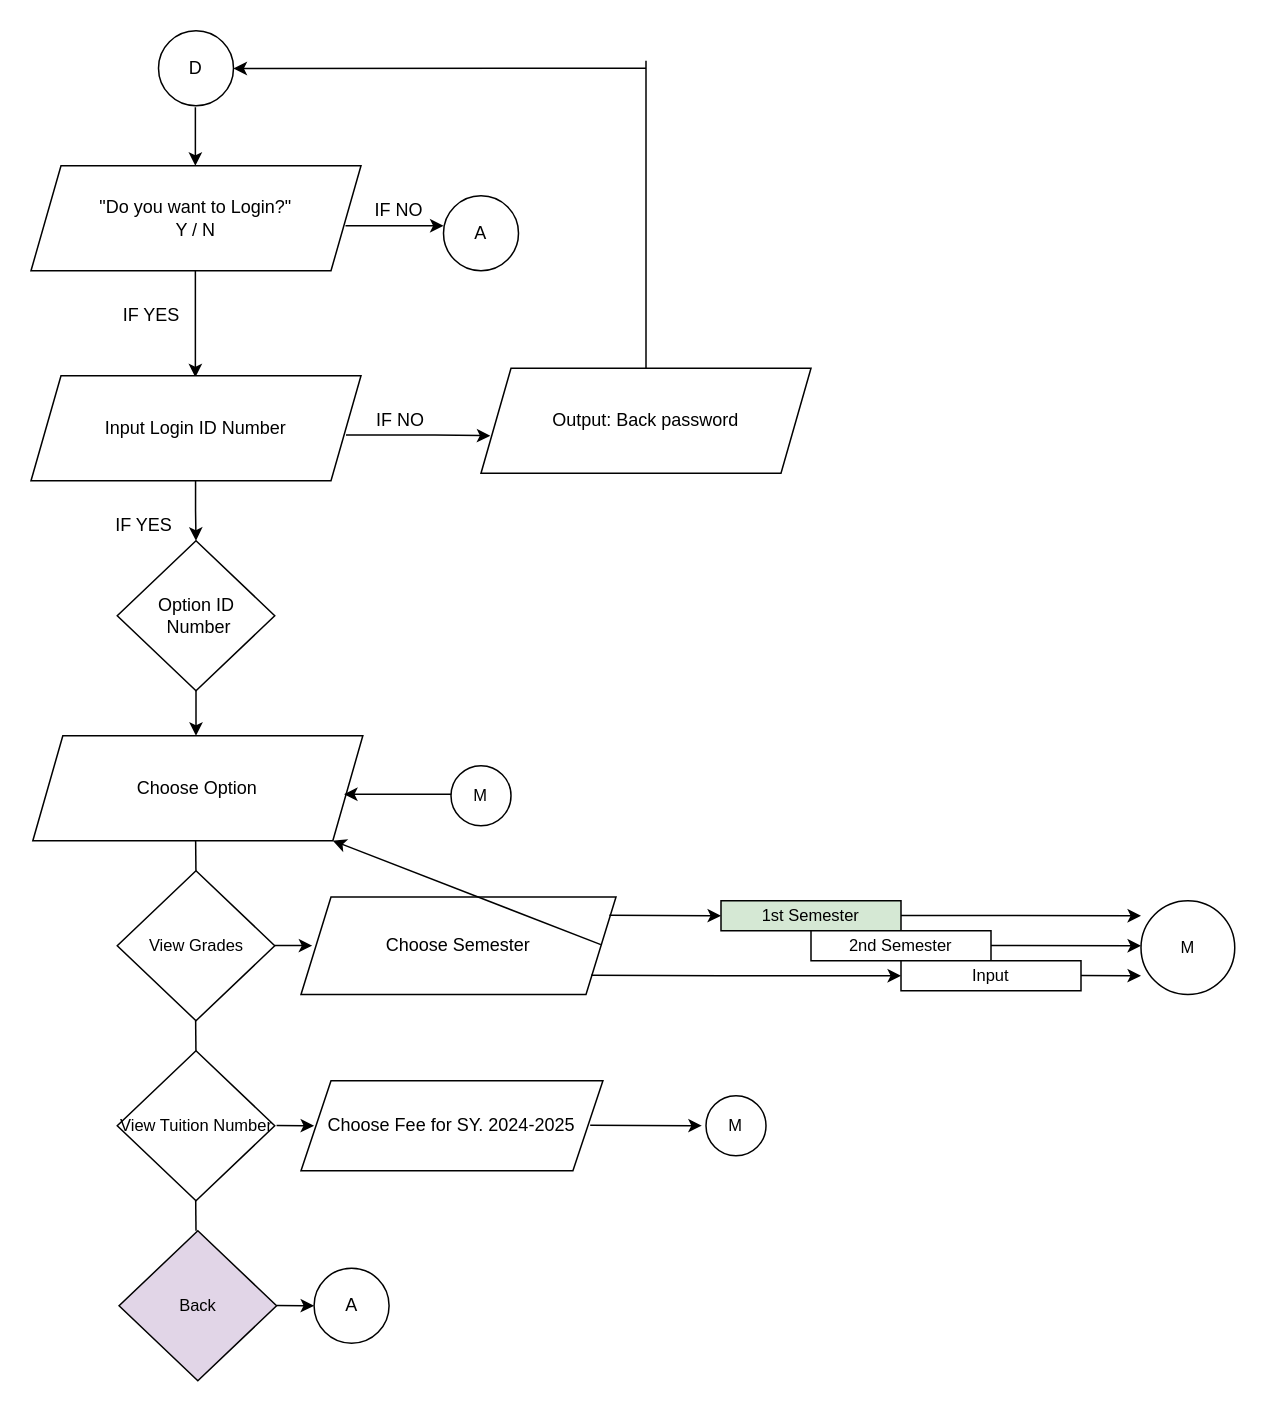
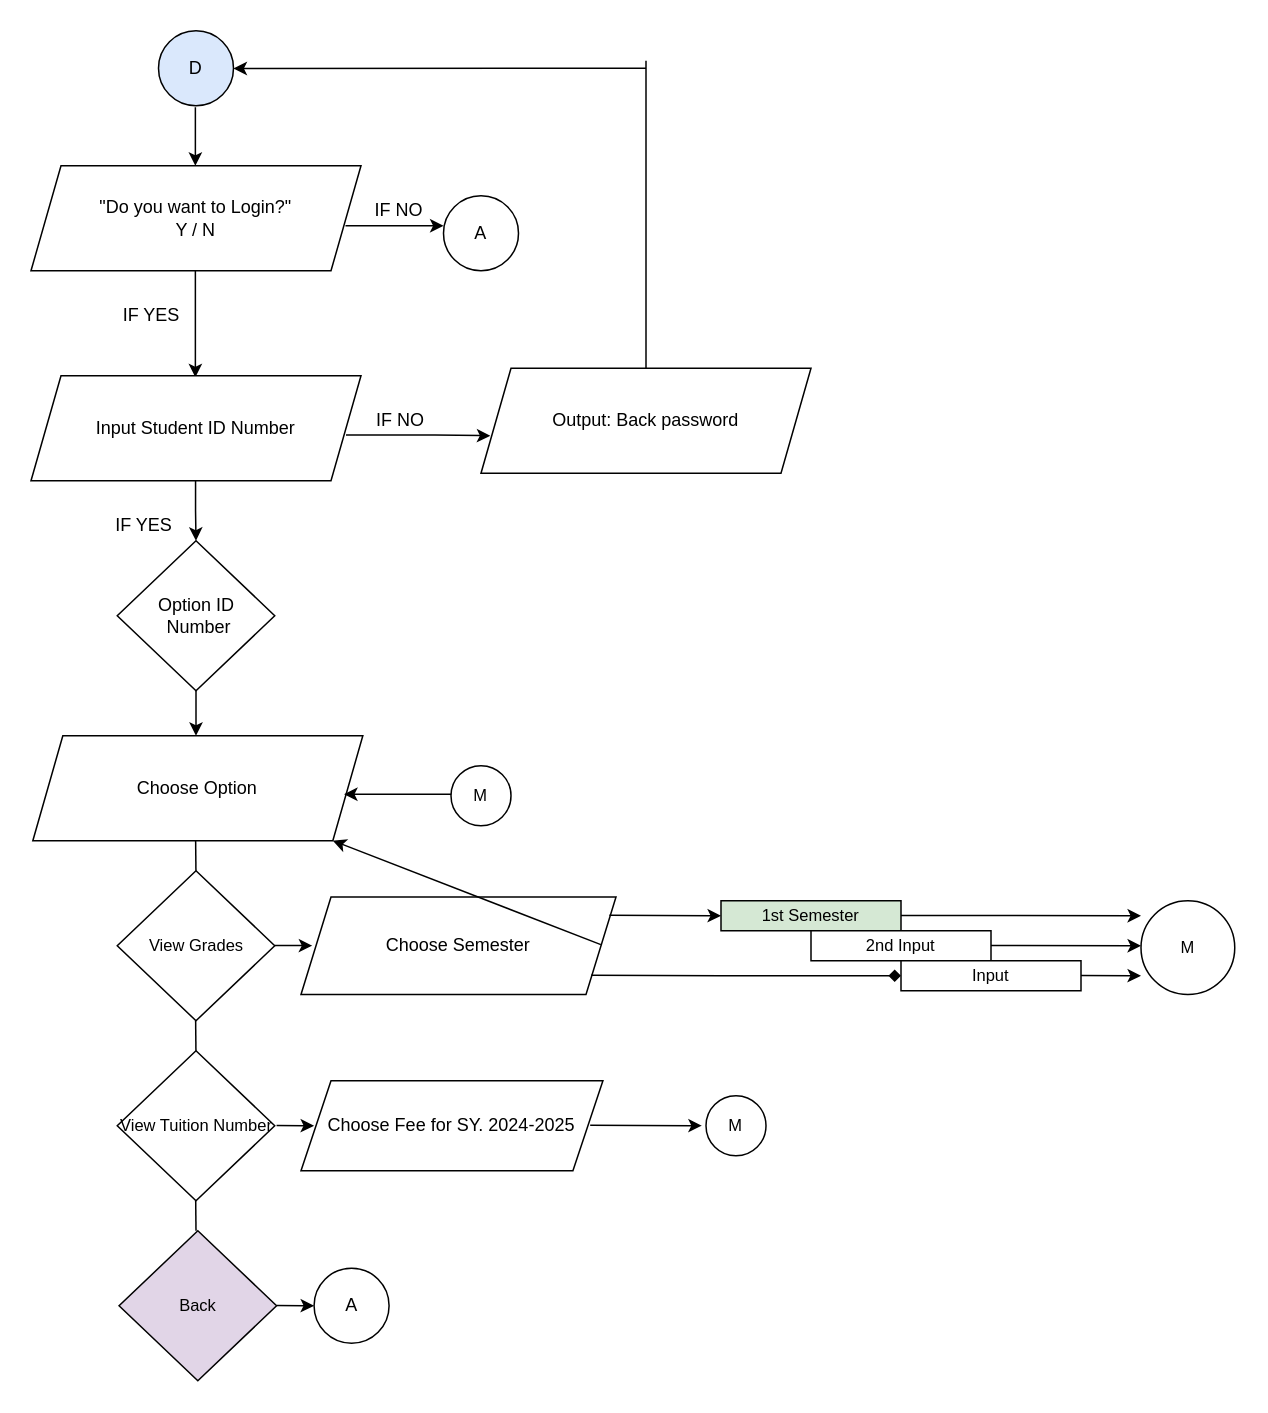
(196, 68) -> (196, 68)
(196, 428) -> (196, 428)
(901, 946) -> (901, 946)
(889, 976) -> (888, 976)
